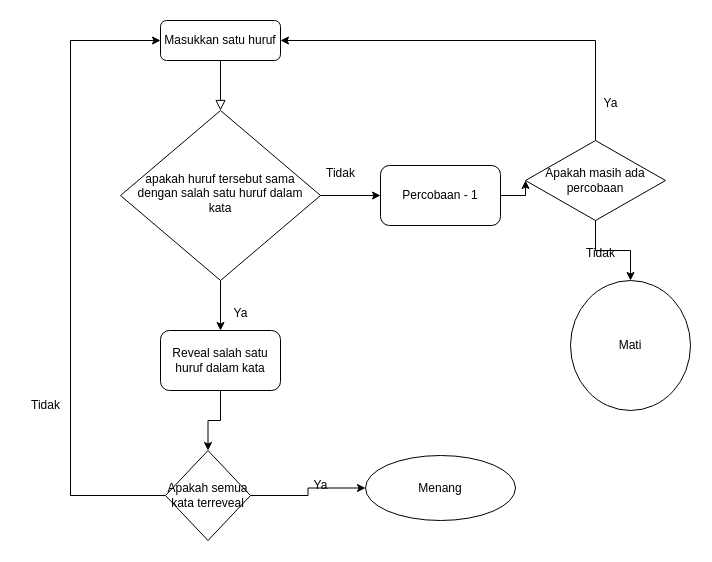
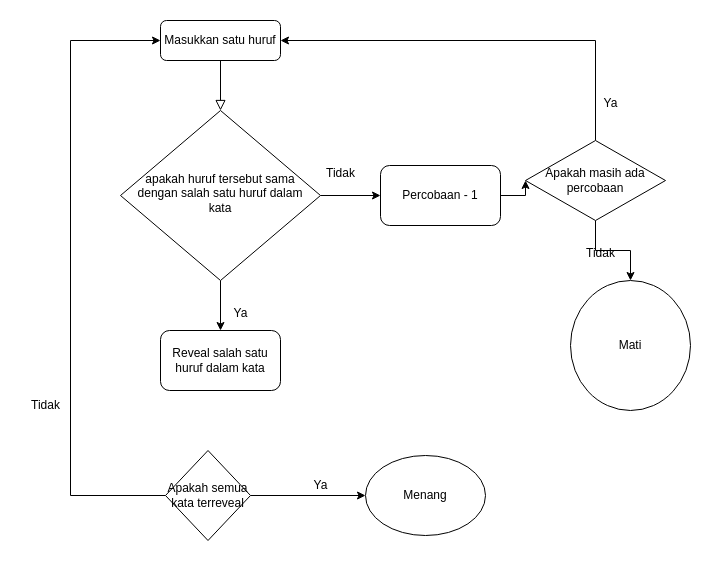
(218, 421) -> none
(441, 488) -> (426, 496)
